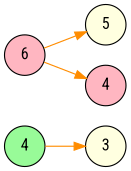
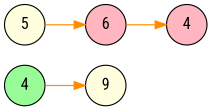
(60, 42) -> (60, 25)
(106, 146) -> (106, 86)
